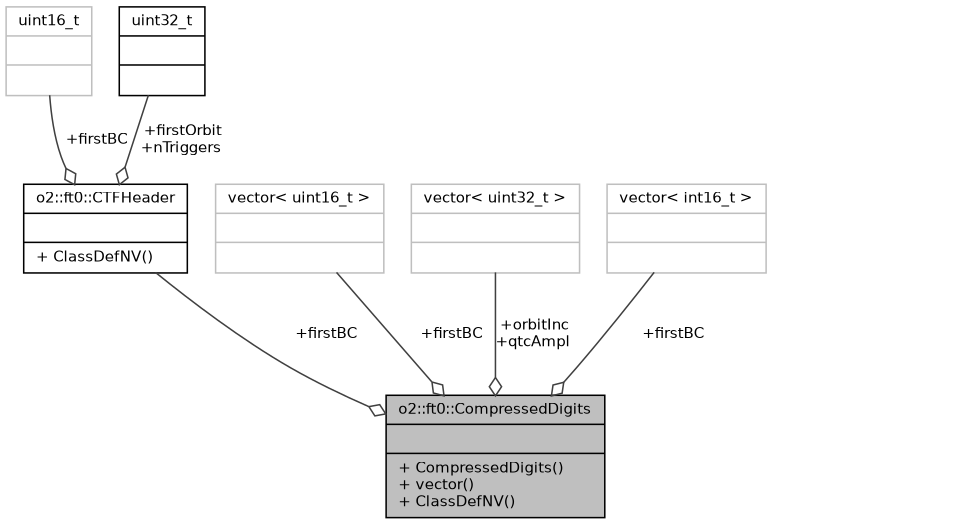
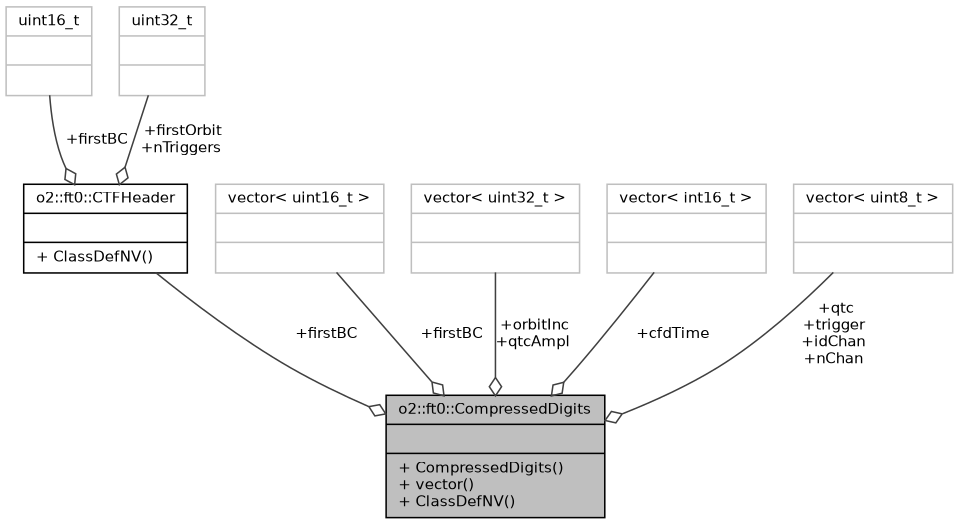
(162, 51) -> (162, 51)
none -> (873, 229)
(671, 334) -> (671, 334)
